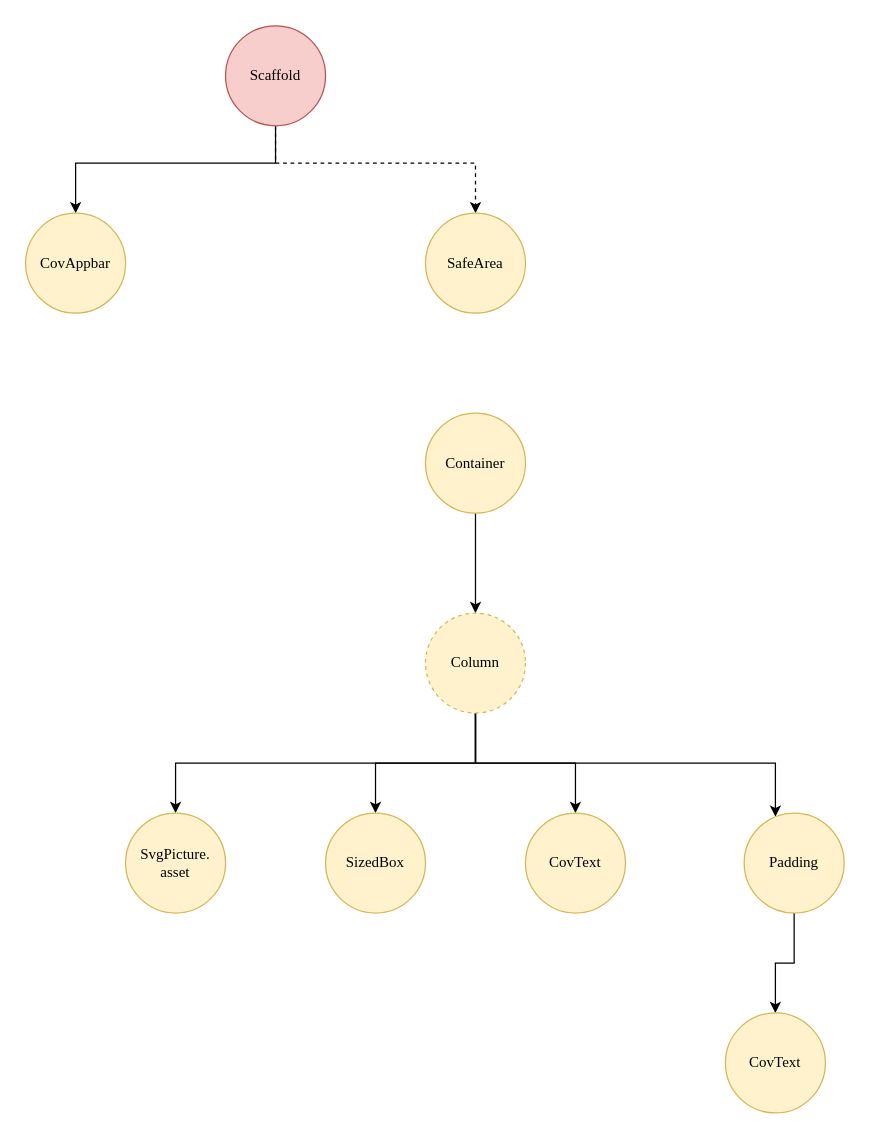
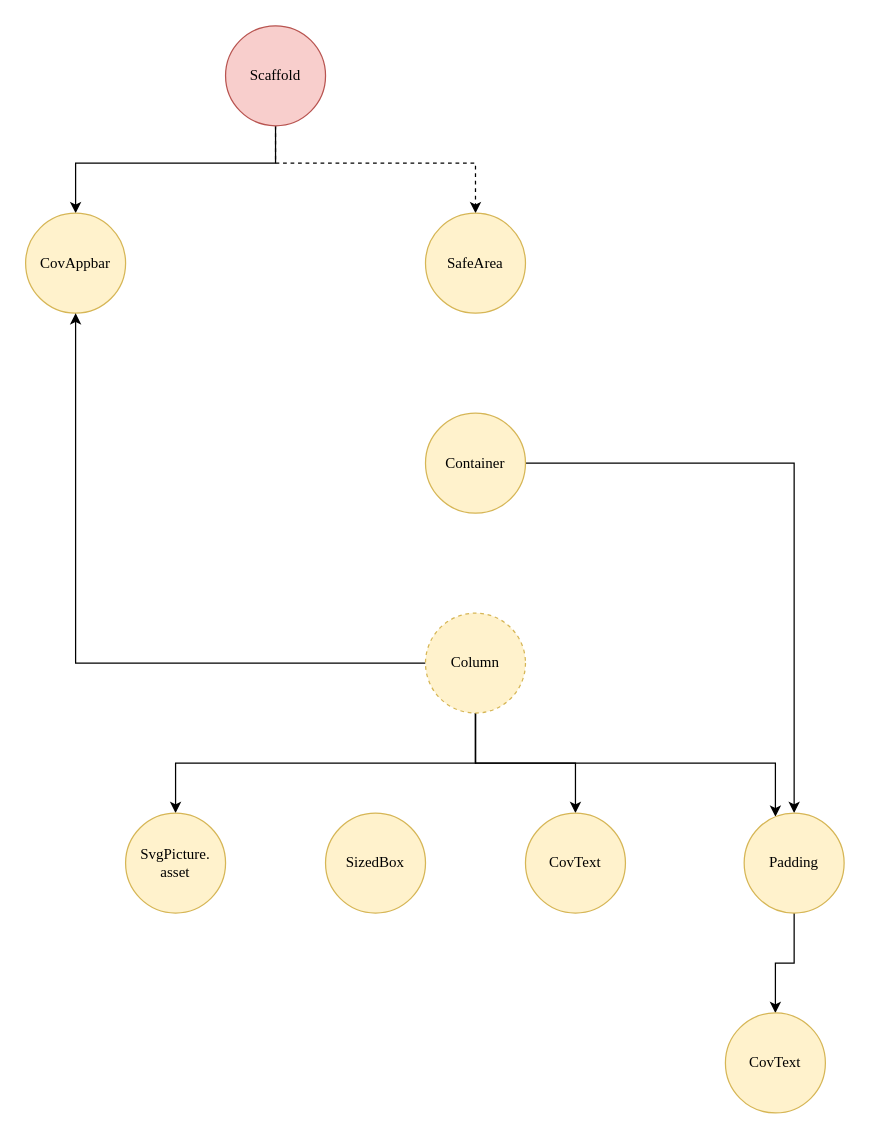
(476, 559) -> (794, 500)
(376, 785) -> (80, 663)
